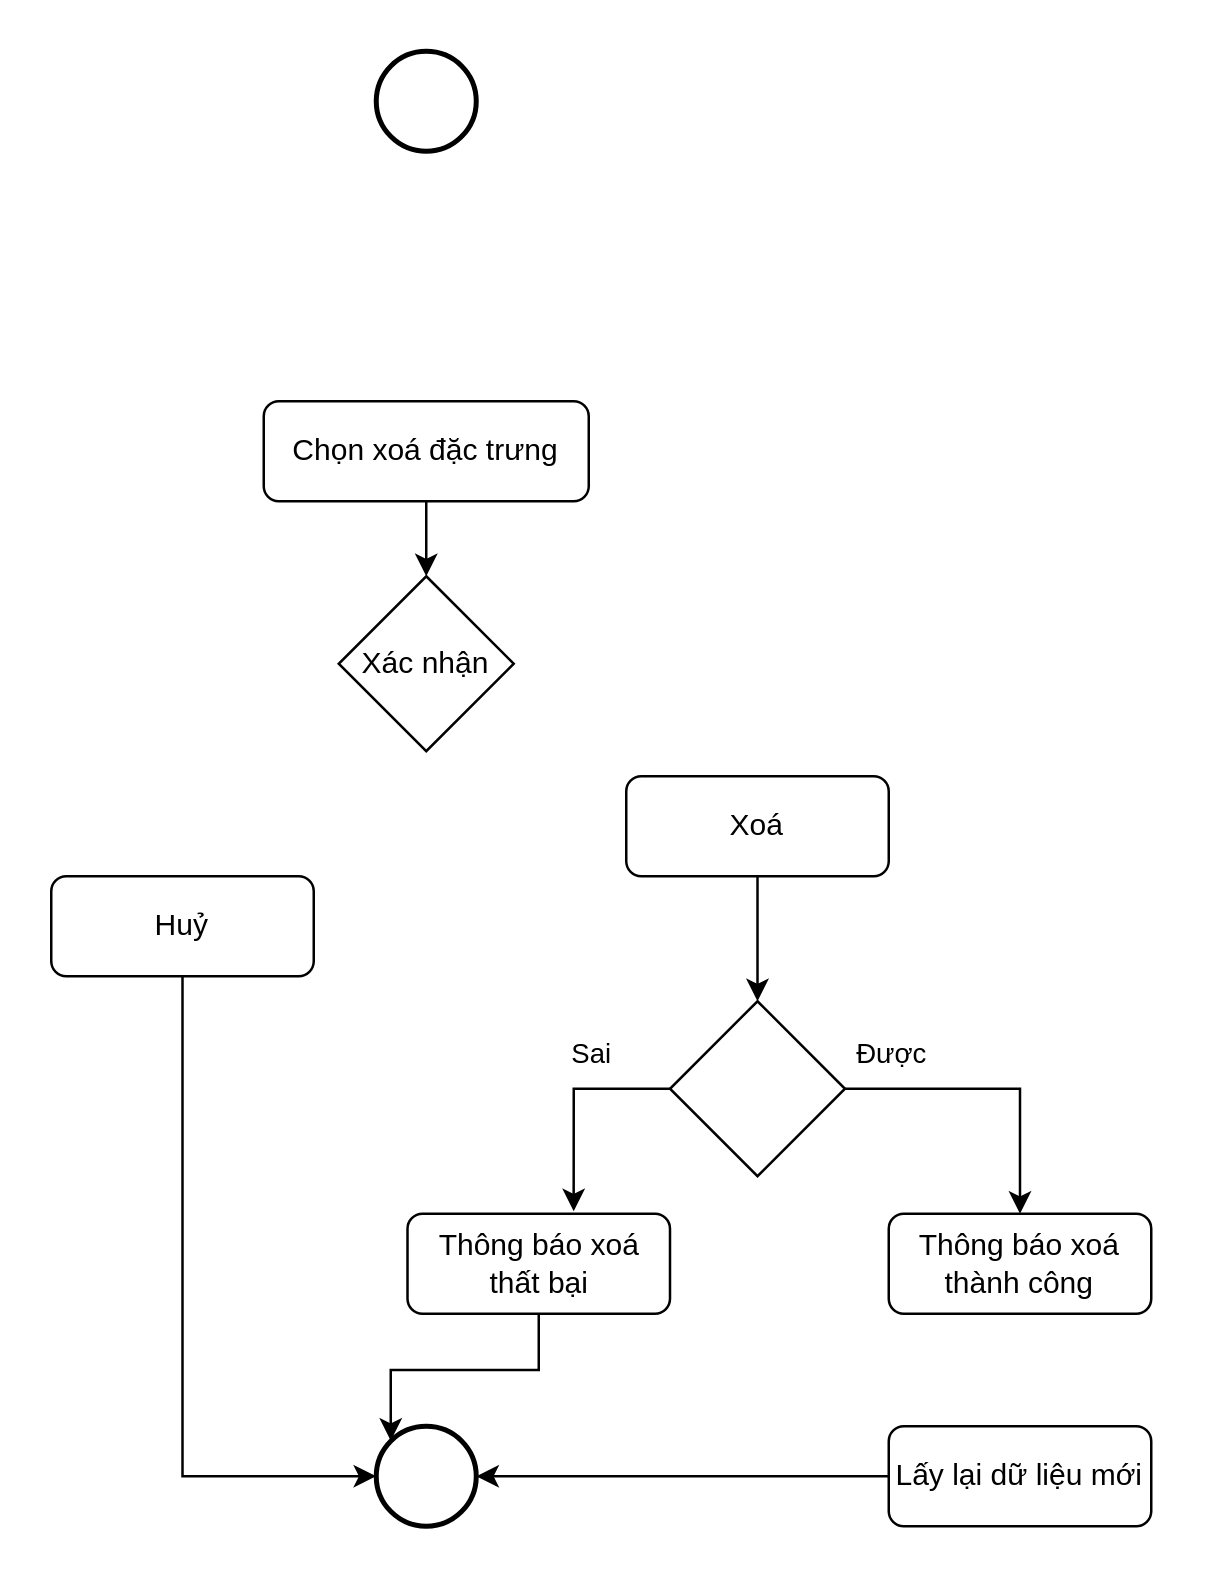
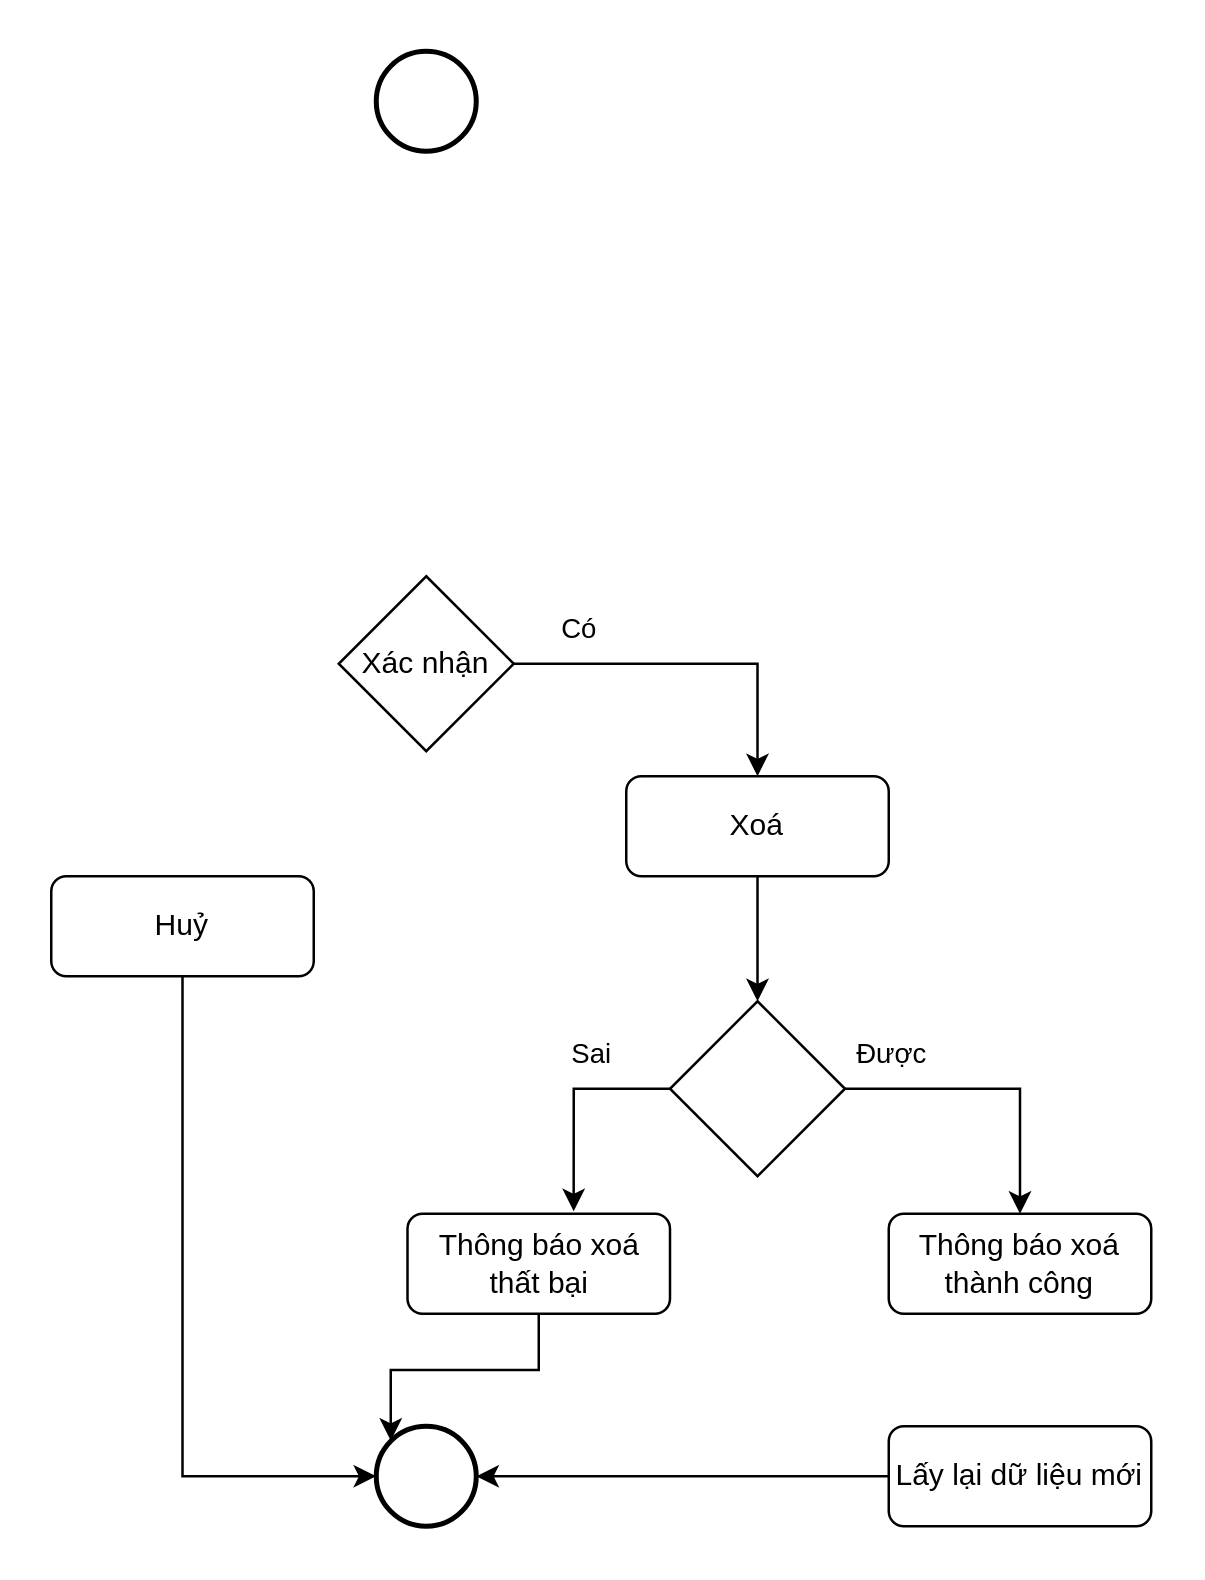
(426, 451) -> none
(426, 547) -> none
none -> (683, 664)
